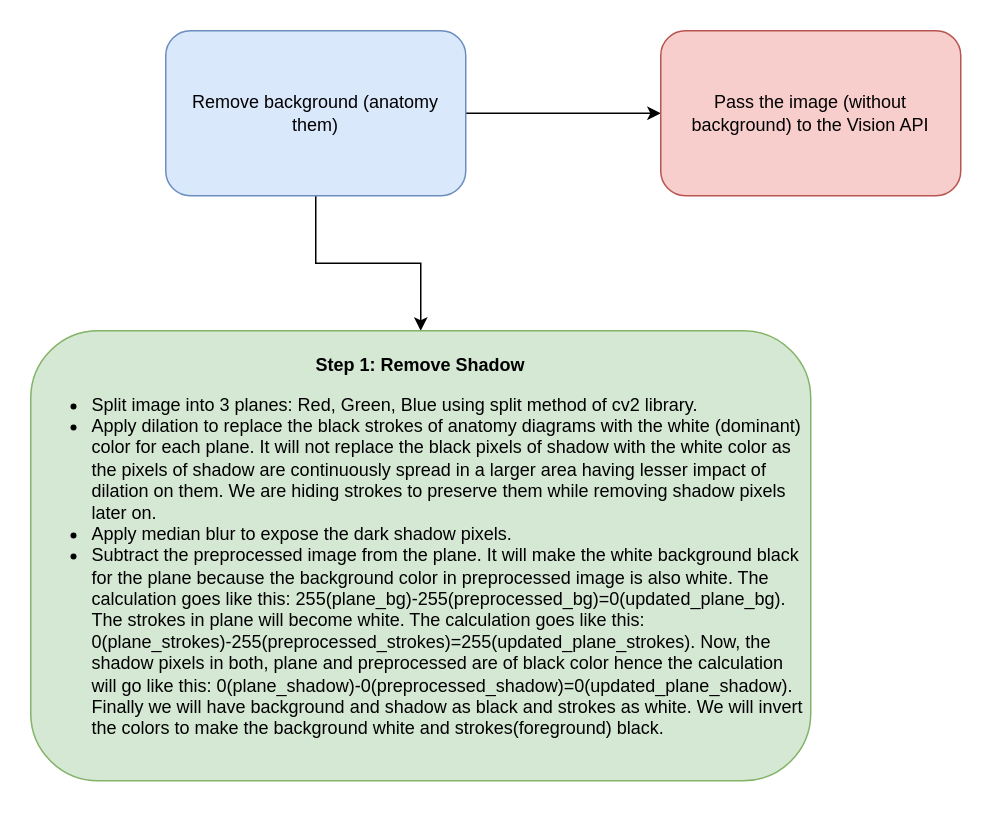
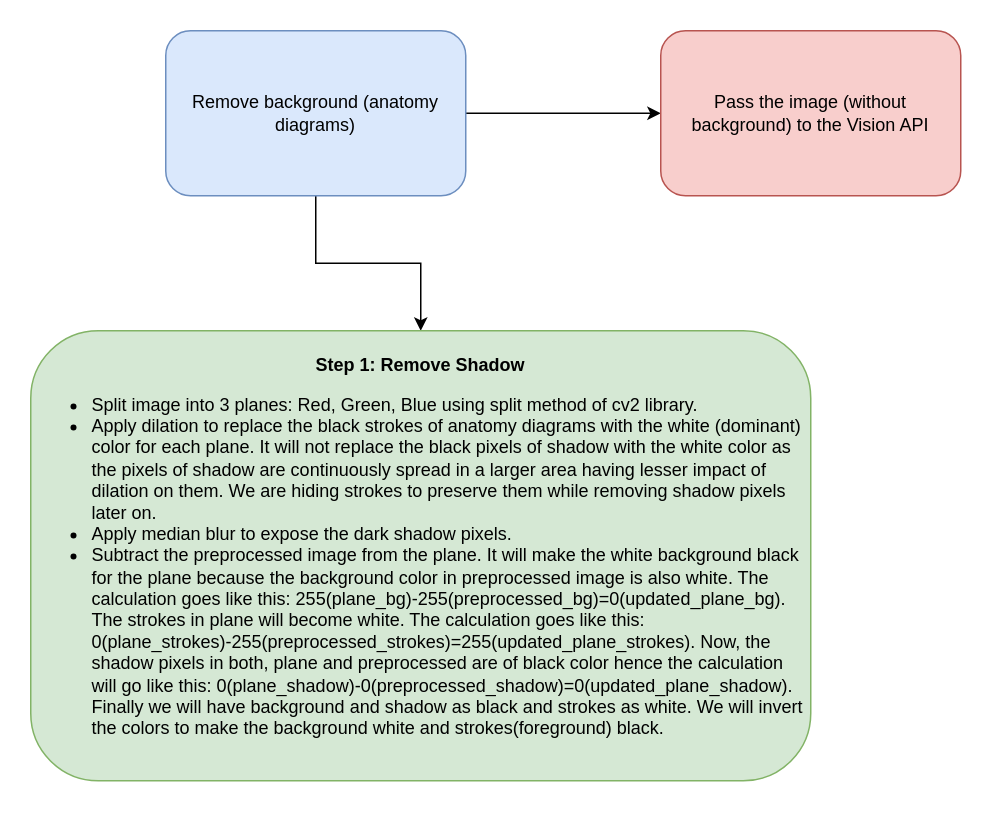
(316, 113) -> (316, 113)
